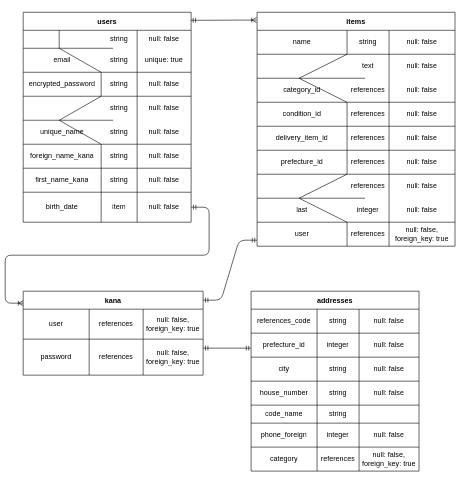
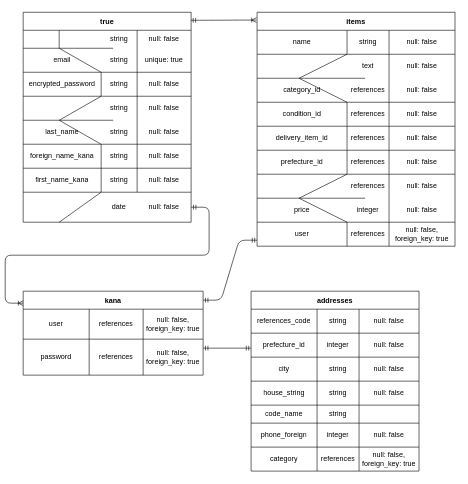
(107, 22) -> (107, 22)
(62, 132) -> (62, 132)
(62, 207) -> none
(119, 207) -> (119, 207)
(302, 210) -> (302, 210)
(284, 393) -> (284, 393)
